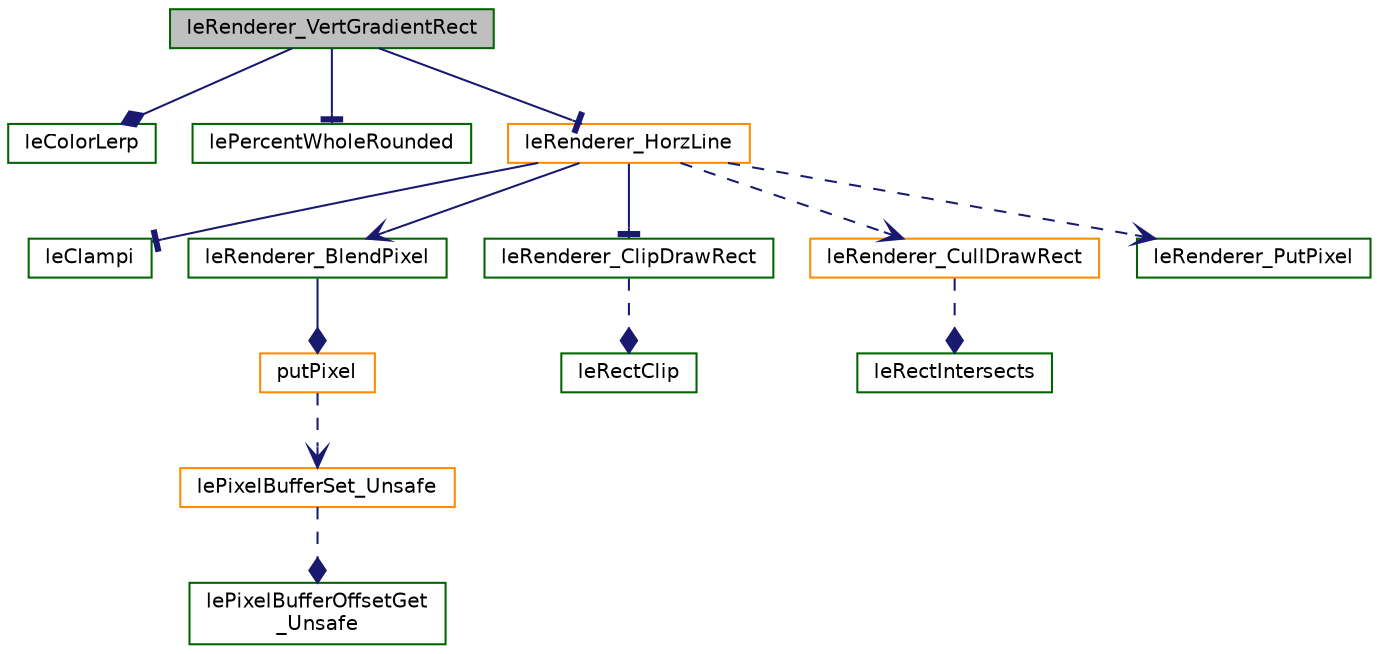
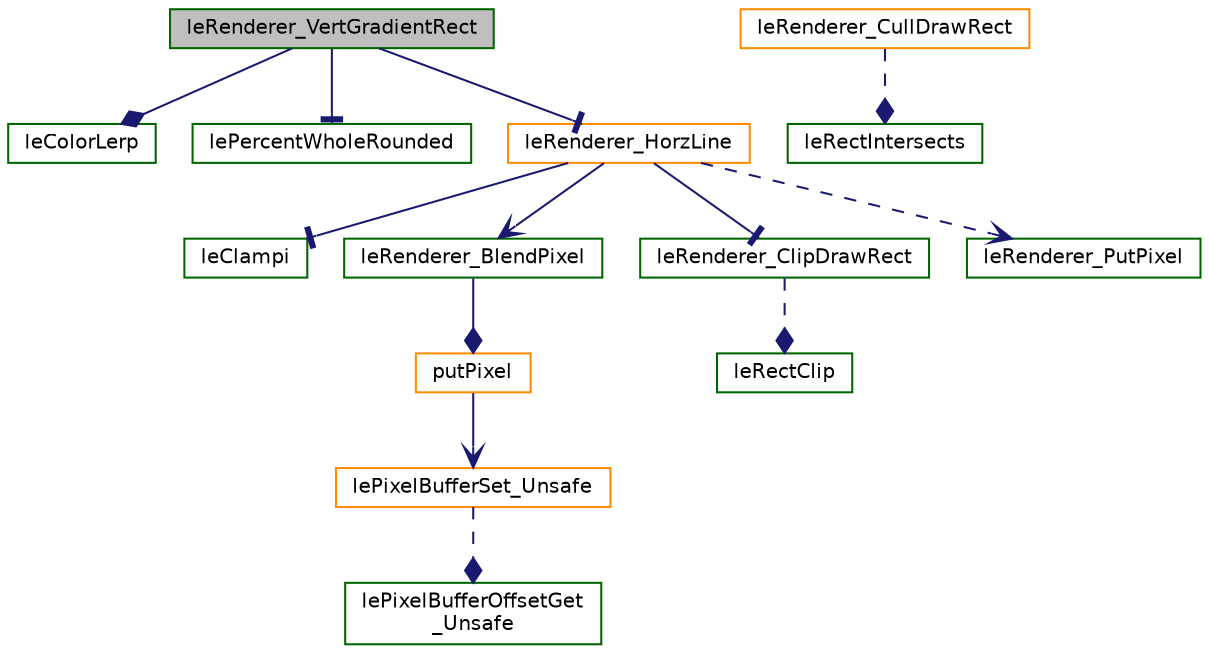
(782, 197) -> none
(318, 420) -> (473, 420)
